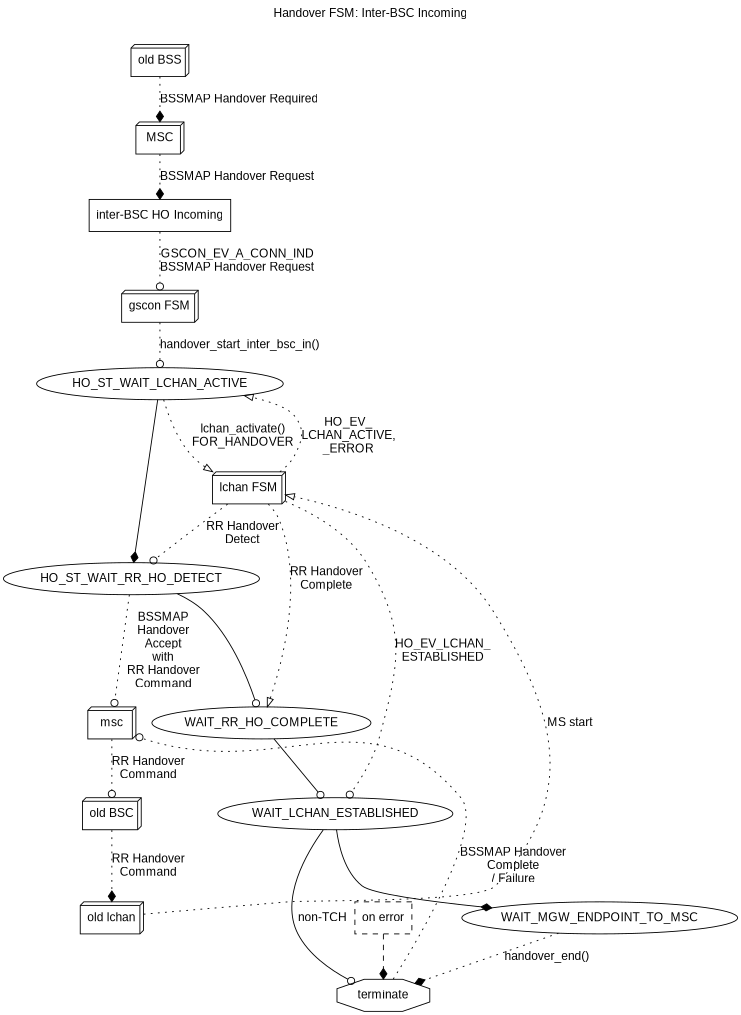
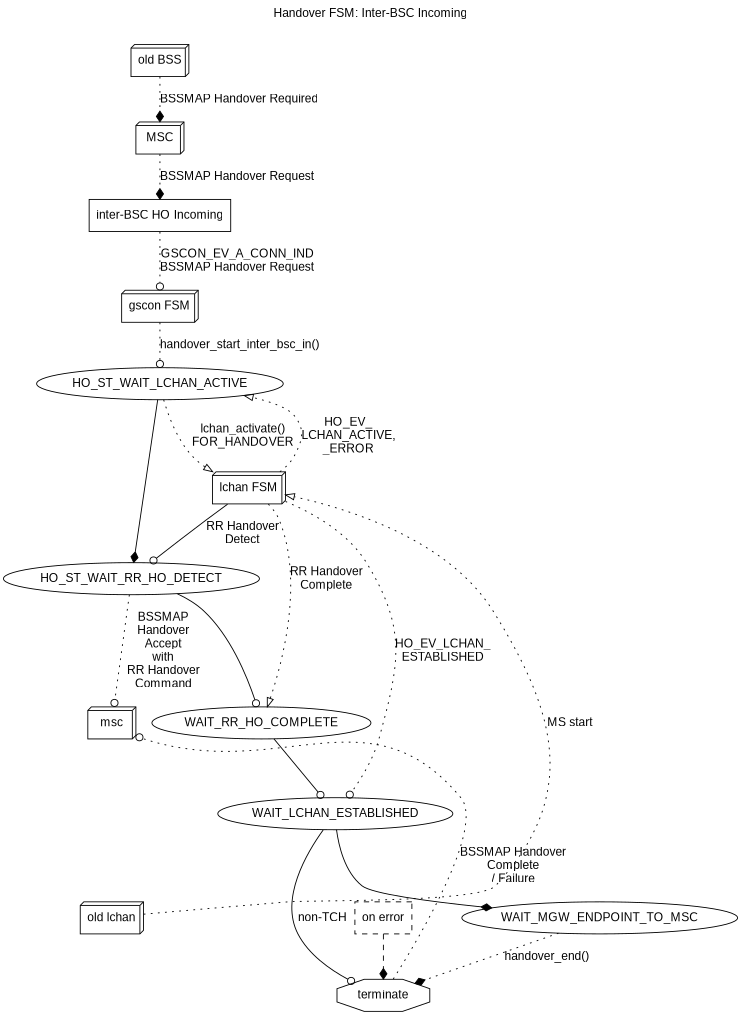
(192, 531) -> (192, 531)
(112, 814) -> none
